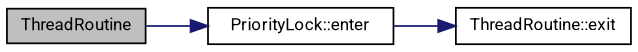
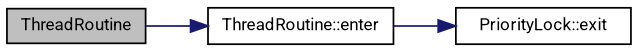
(301, 26) -> (301, 26)
(543, 26) -> (543, 26)
